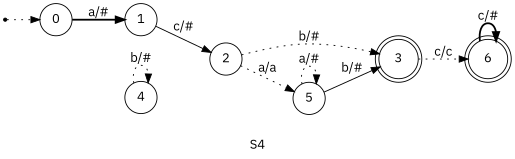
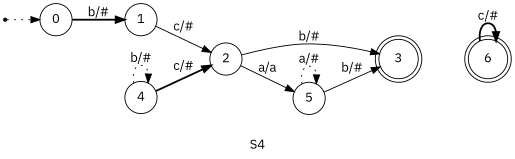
(98, 13) -> (98, 13)
(306, 44) -> (306, 44)
(439, 59) -> none
(263, 77) -> (263, 77)
none -> (179, 80)
